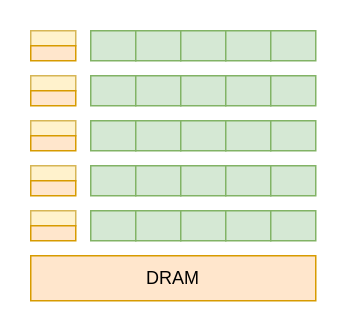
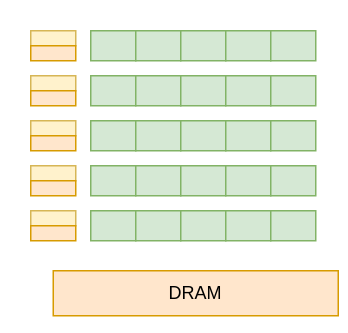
(173, 278) -> (196, 293)
